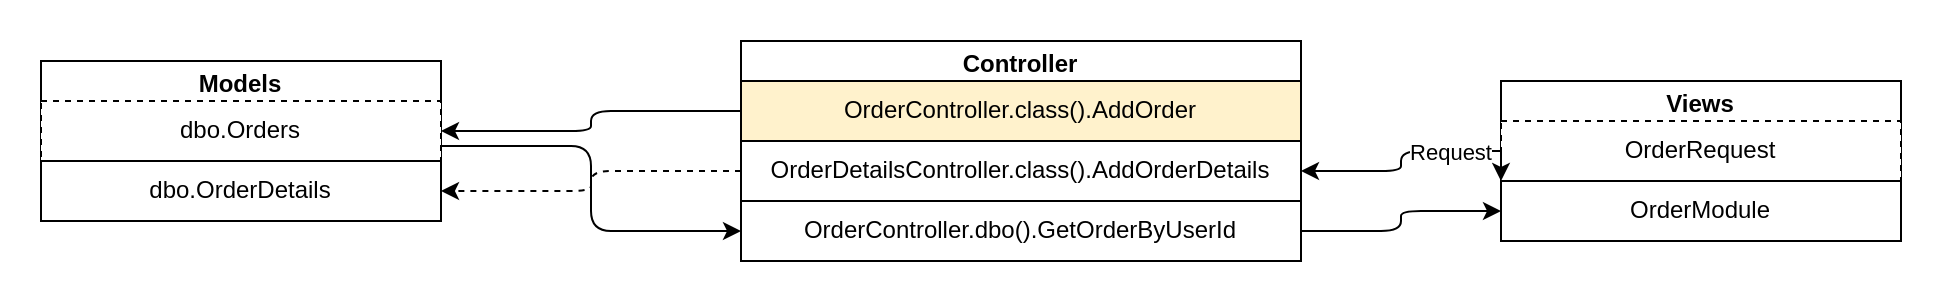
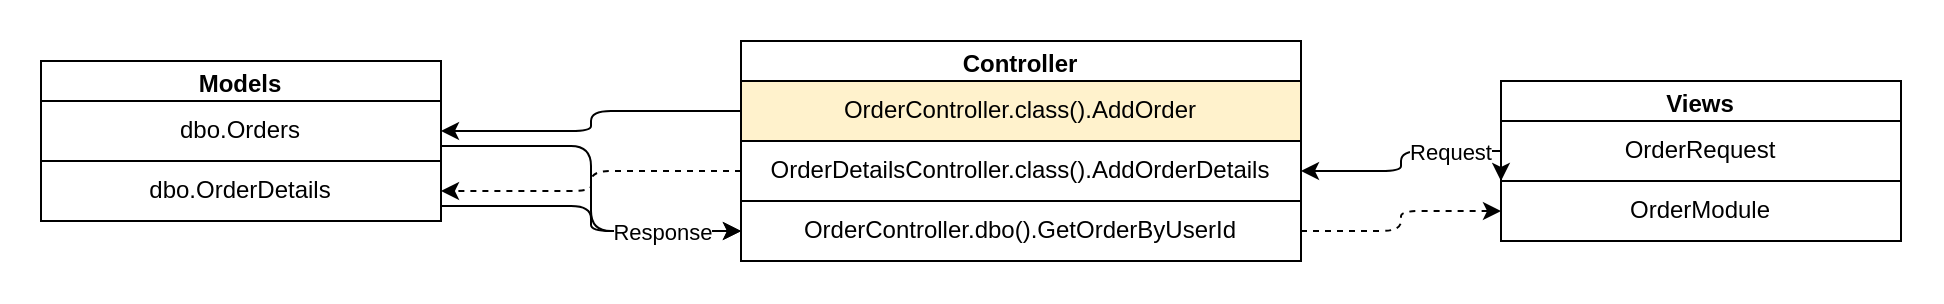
(241, 131) -> (241, 131)
(1701, 151) -> (1701, 151)
none -> (515, 206)
(1397, 228) -> (1397, 228)
